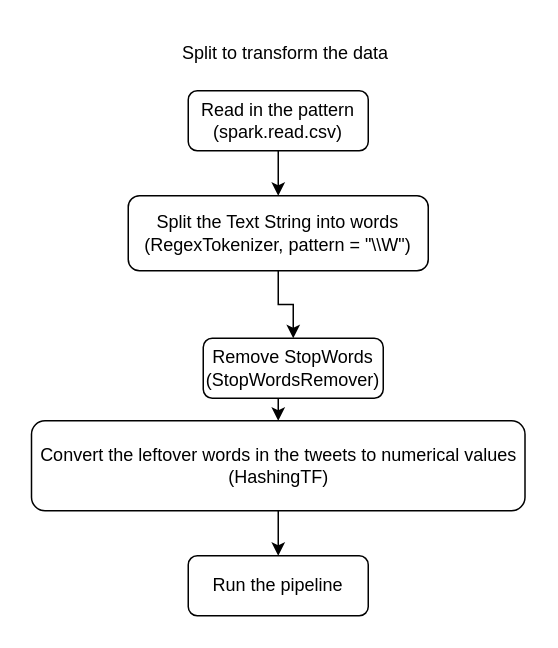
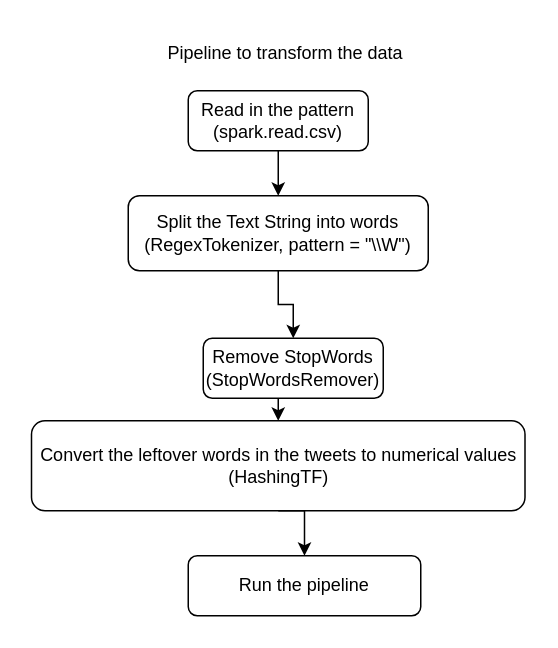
(286, 53) -> (286, 53)
(278, 586) -> (305, 586)
